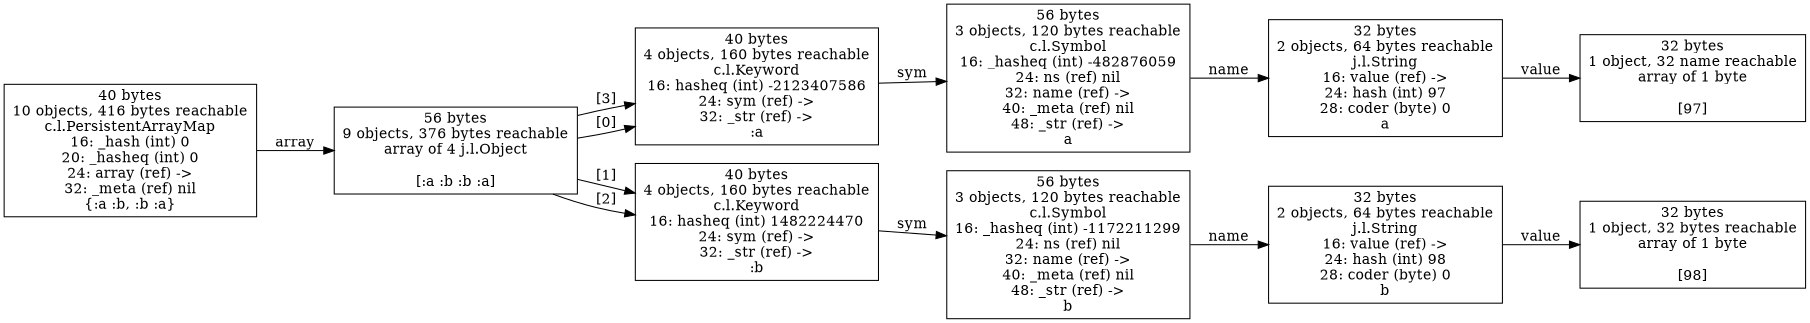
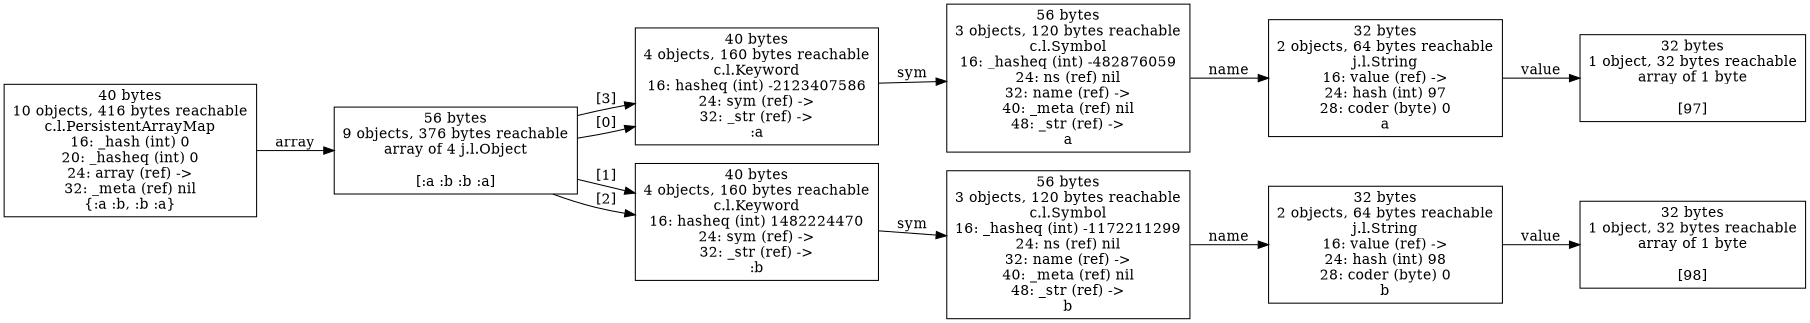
(1693, 78) -> (1693, 78)
